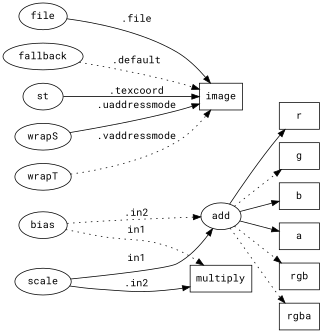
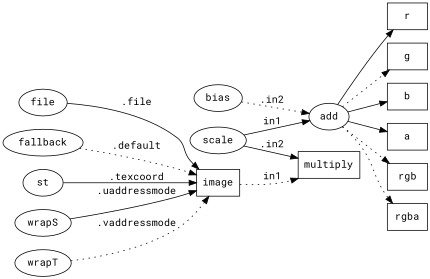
(133, 240) -> (266, 184)
